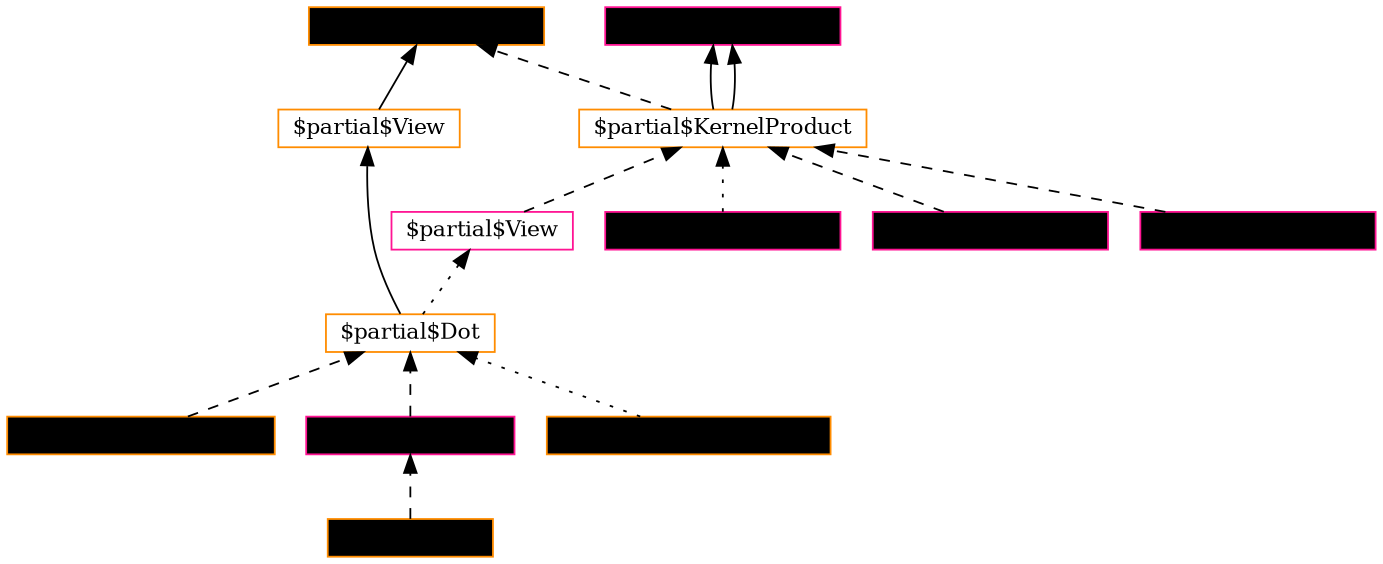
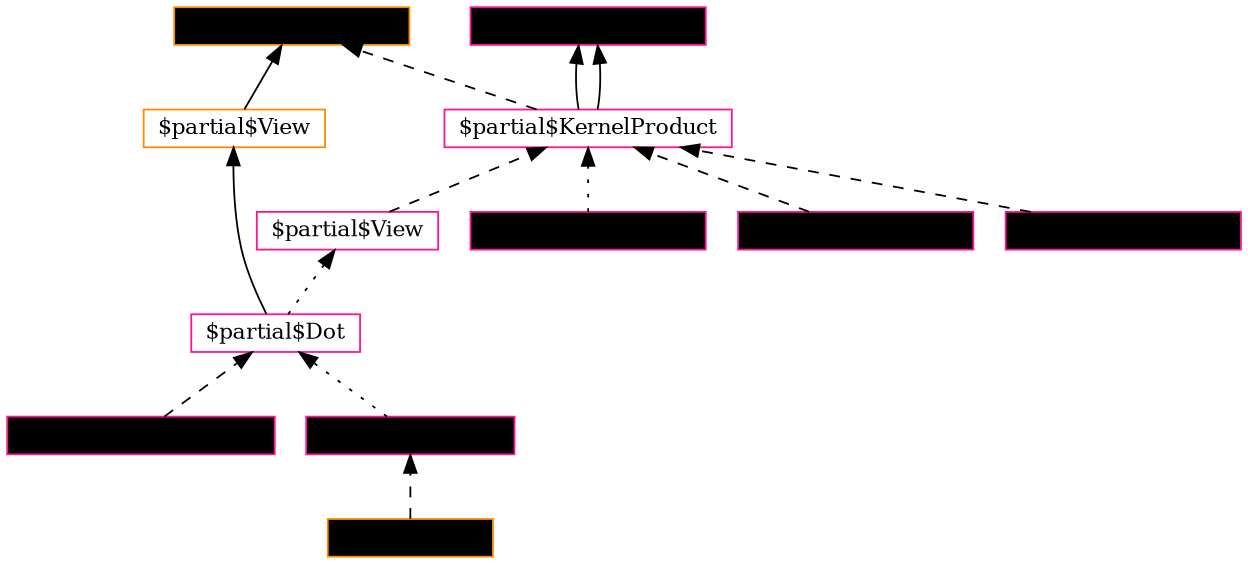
(723, 128) -> (588, 128)
(410, 333) -> (276, 333)
(410, 394) -> (351, 390)
(141, 435) -> (141, 435)
(689, 435) -> none
